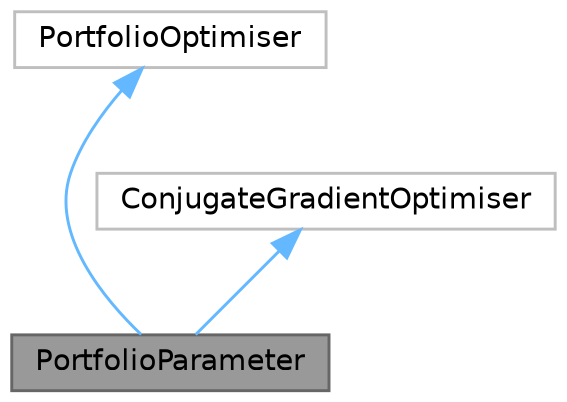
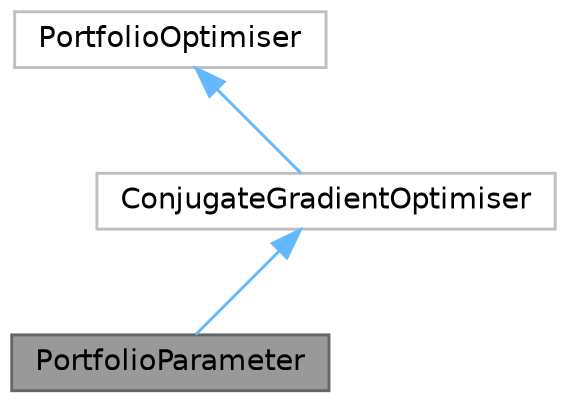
(67, 216) -> (259, 131)
